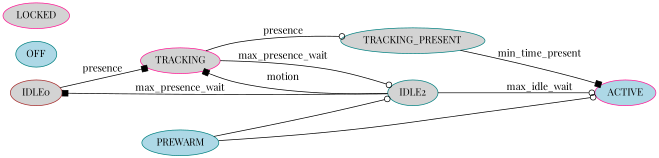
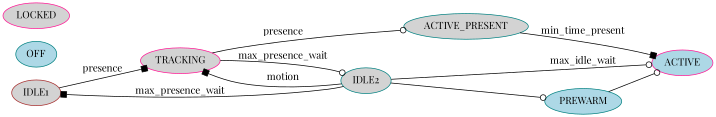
(413, 41) -> (466, 26)
(36, 93) -> (36, 93)
(299, 119) -> (465, 90)
